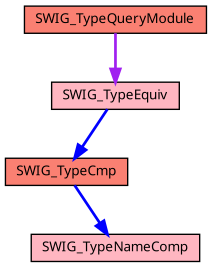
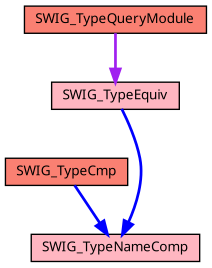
(95, 128) -> (141, 165)
